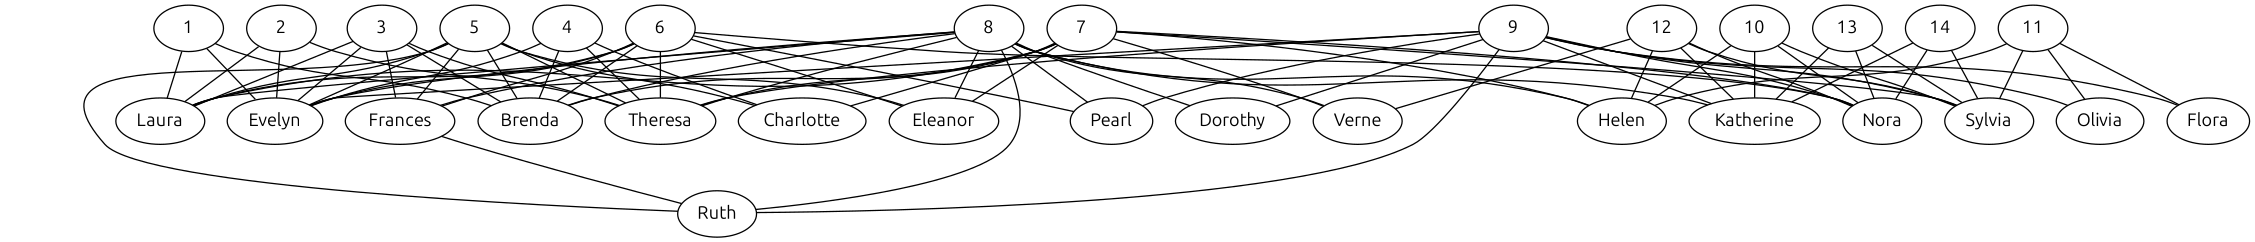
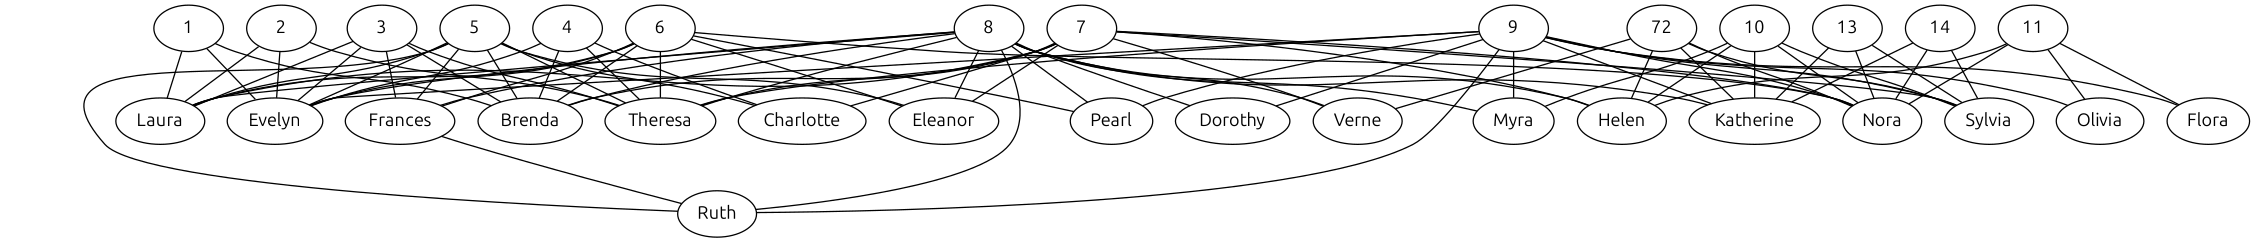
(1662, 28) -> (1662, 28)
(2008, 80) -> (1958, 74)
none -> (1514, 121)
